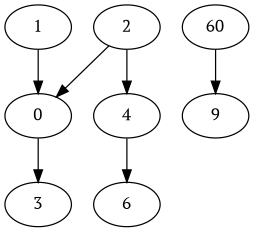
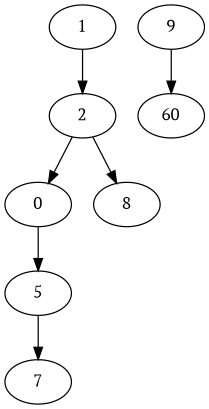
(38, 65) -> (83, 65)
(216, 65) -> (171, 65)
(127, 116) -> (127, 205)
(38, 205) -> (38, 293)
(127, 205) -> none
none -> (38, 382)
